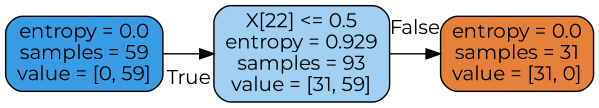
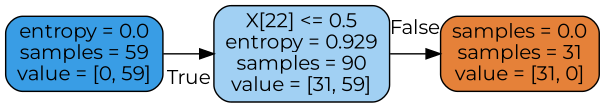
(302, 54) -> (302, 54)
(517, 54) -> (520, 54)
